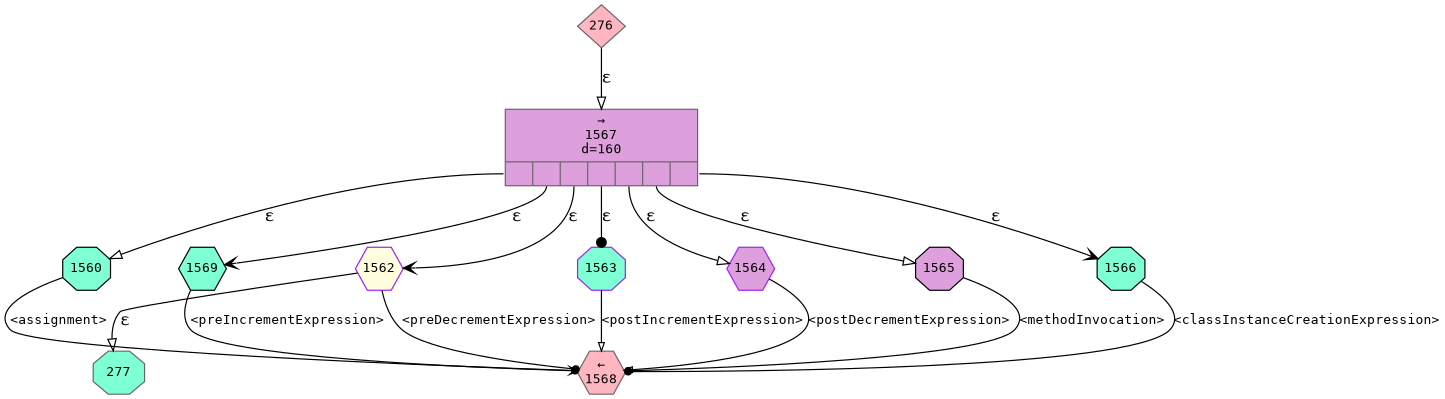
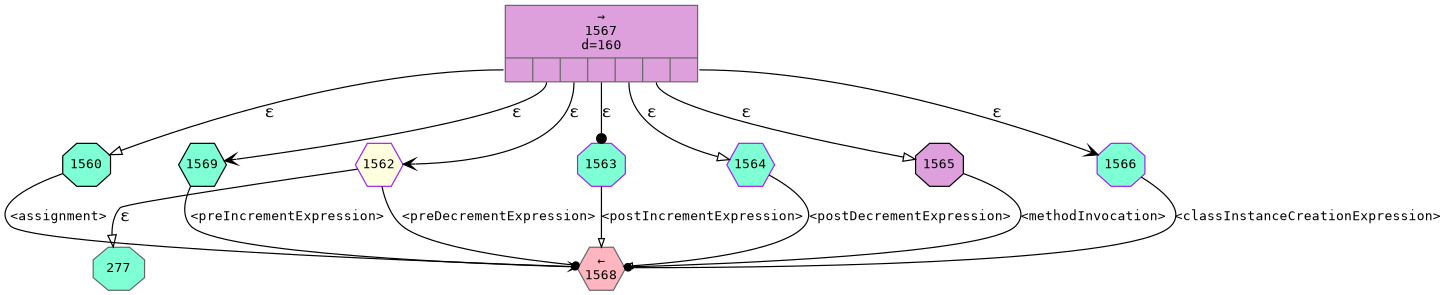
(601, 26) -> none
(751, 269) -> (751, 165)
(1121, 269) -> (1121, 165)
